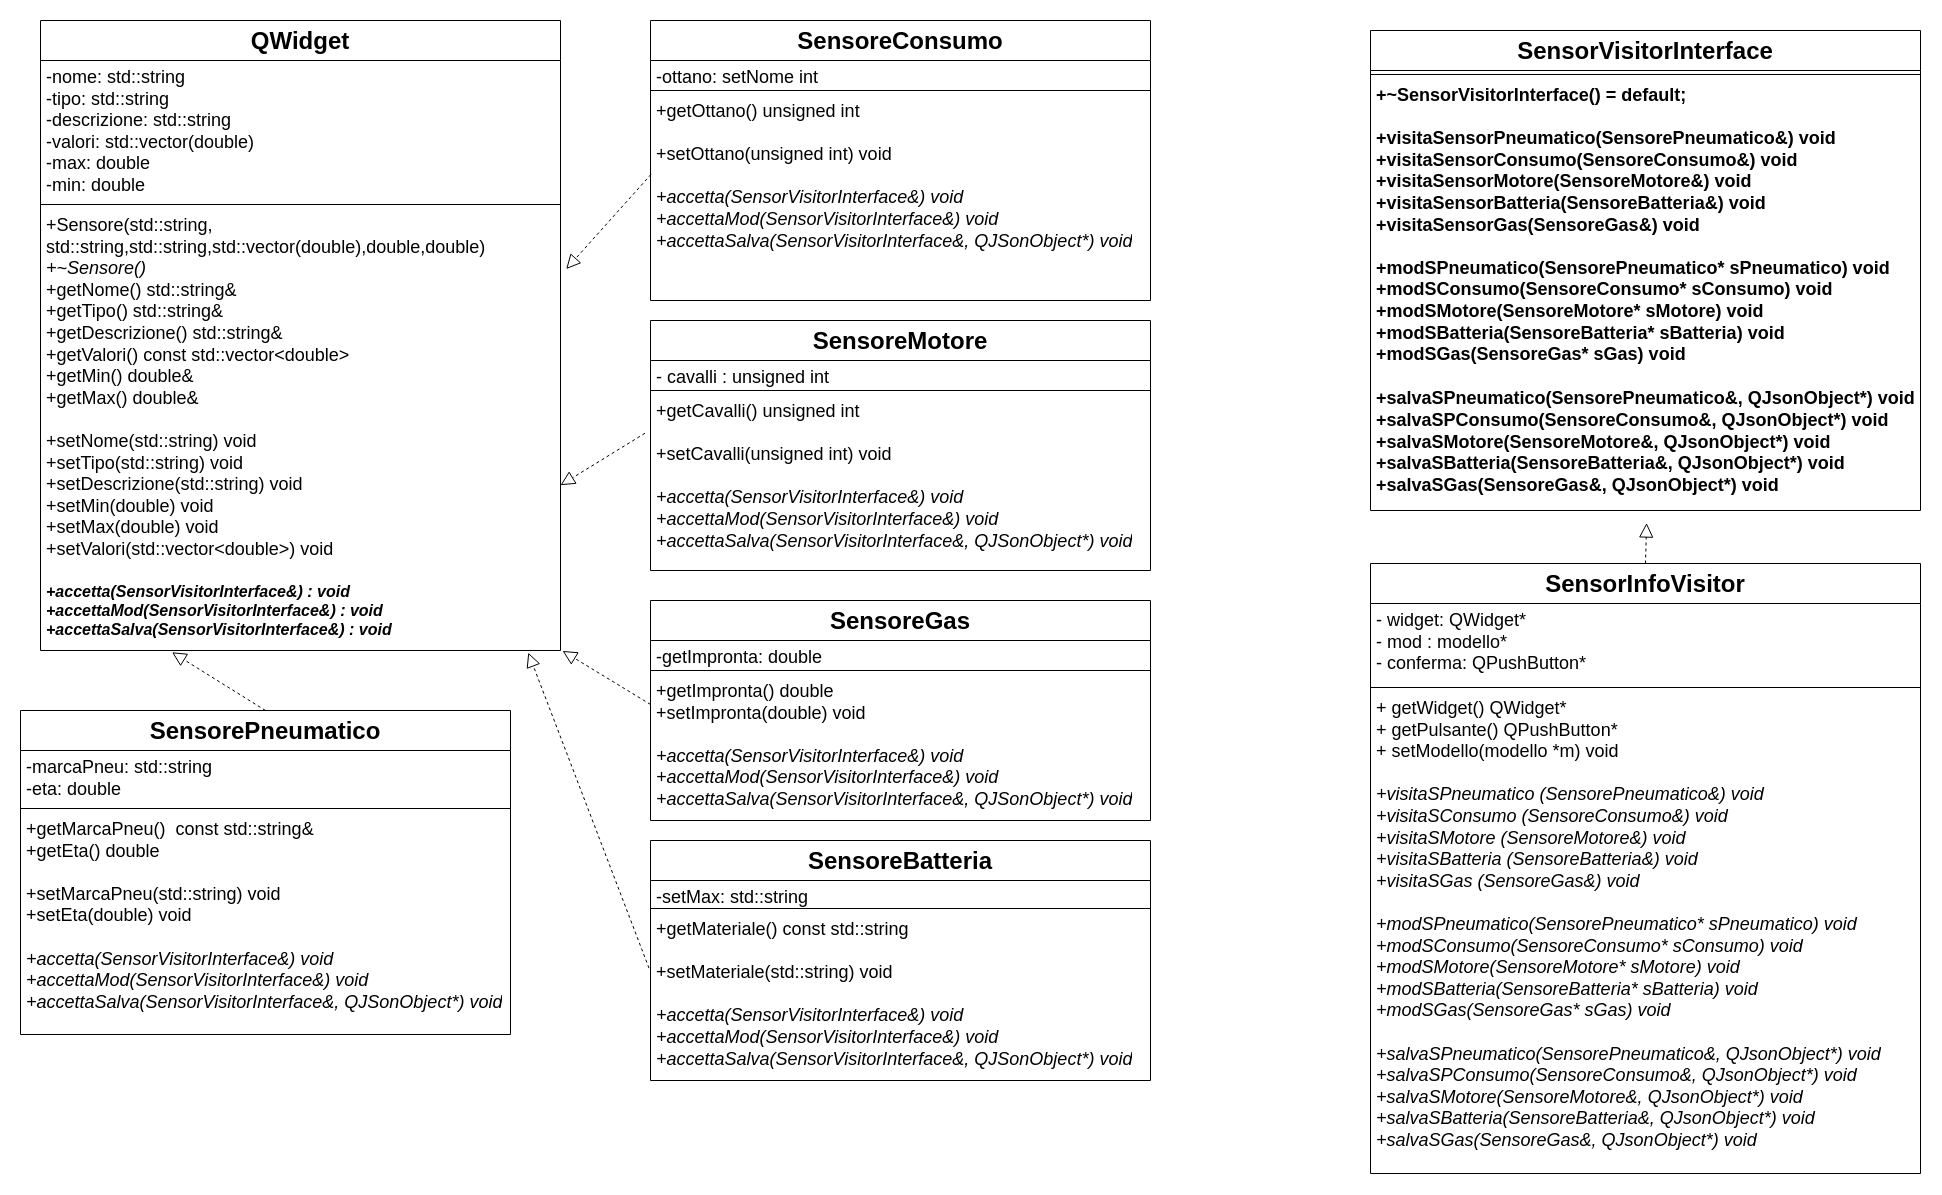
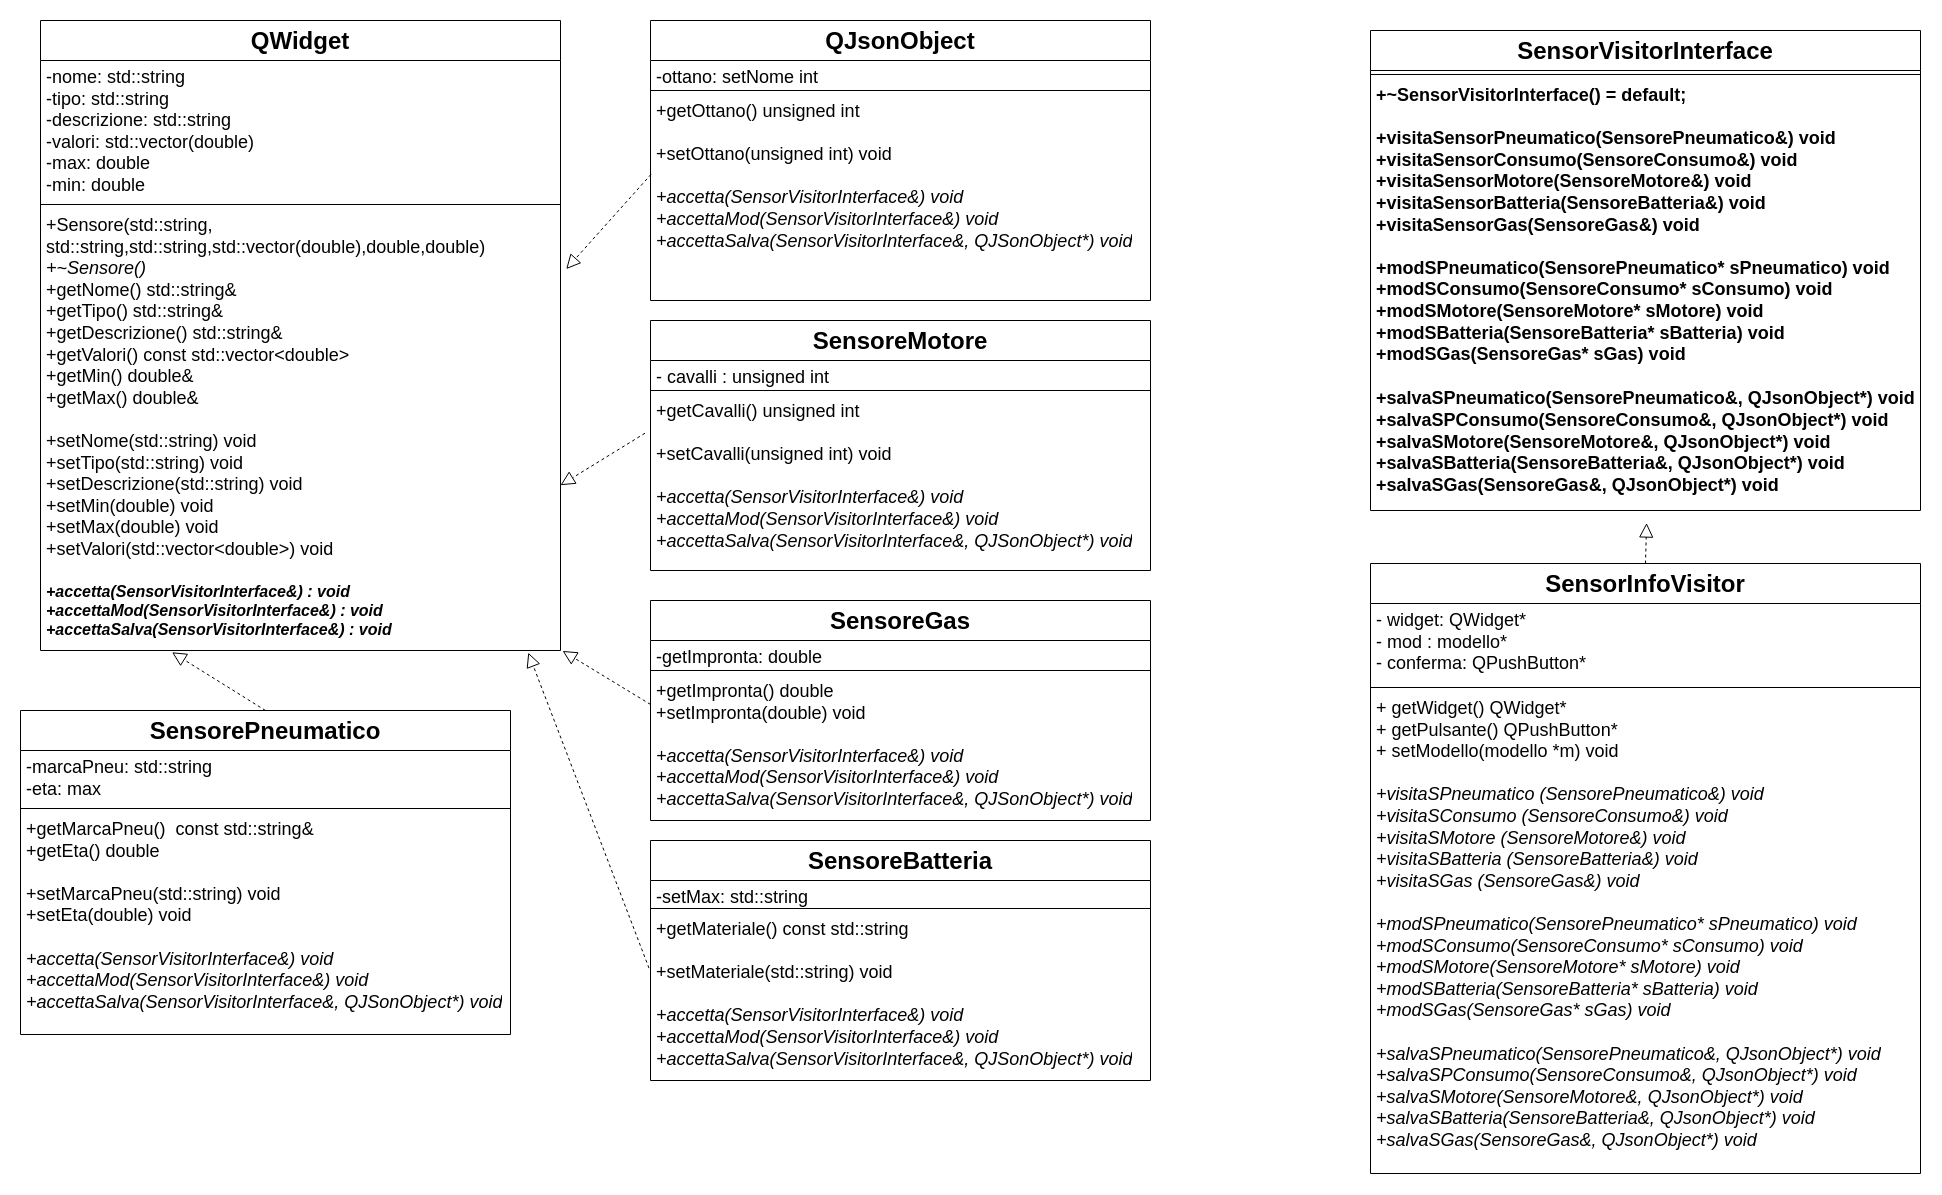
(901, 35) -> (901, 35)
(96, 772) -> (96, 772)
